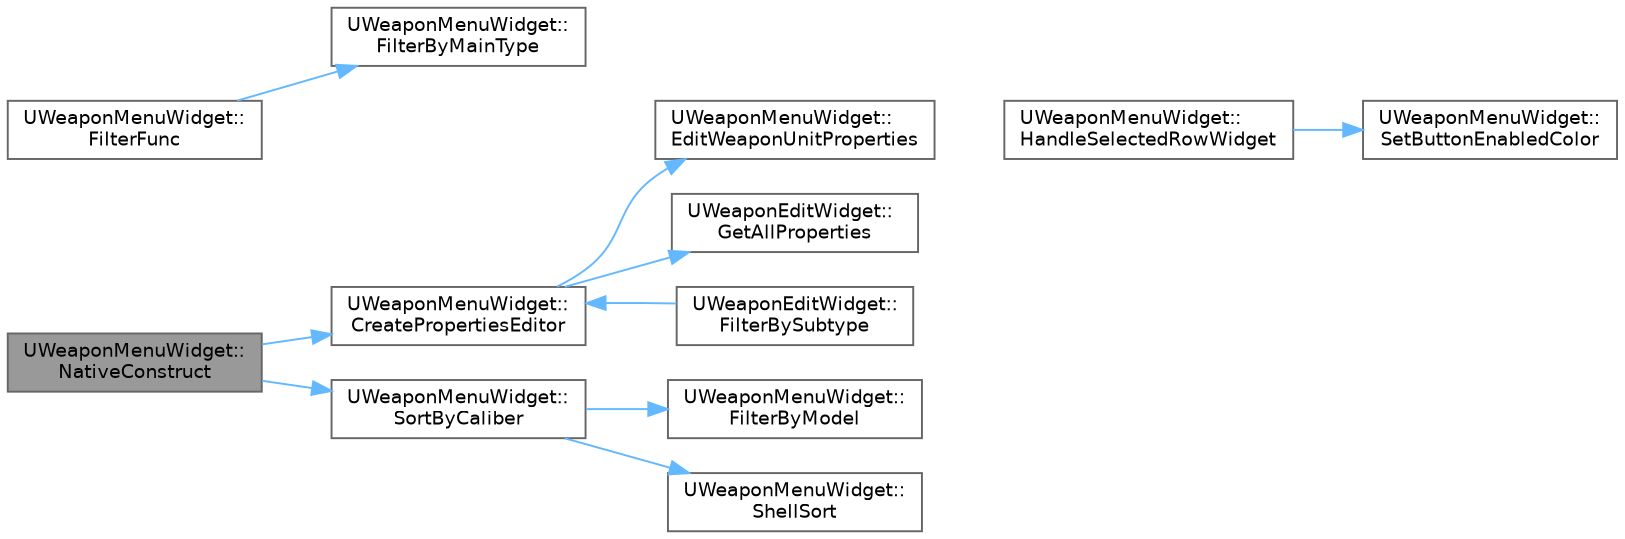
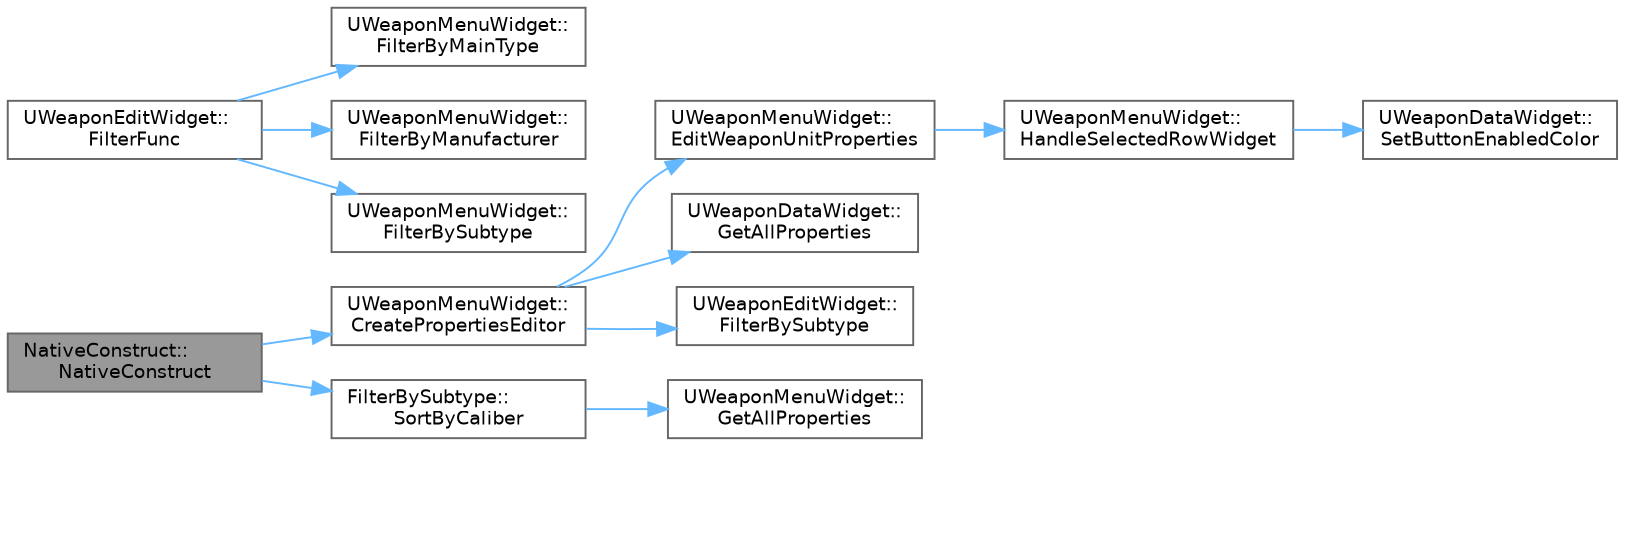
(135, 130) -> (135, 130)
none -> (459, 130)
none -> (960, 130)
(1490, 130) -> (1490, 130)
none -> (459, 223)
(795, 223) -> (795, 223)
(641, 303) -> (622, 329)
(135, 363) -> (135, 363)
(459, 409) -> (459, 409)
(795, 409) -> (795, 409)
(795, 502) -> none
